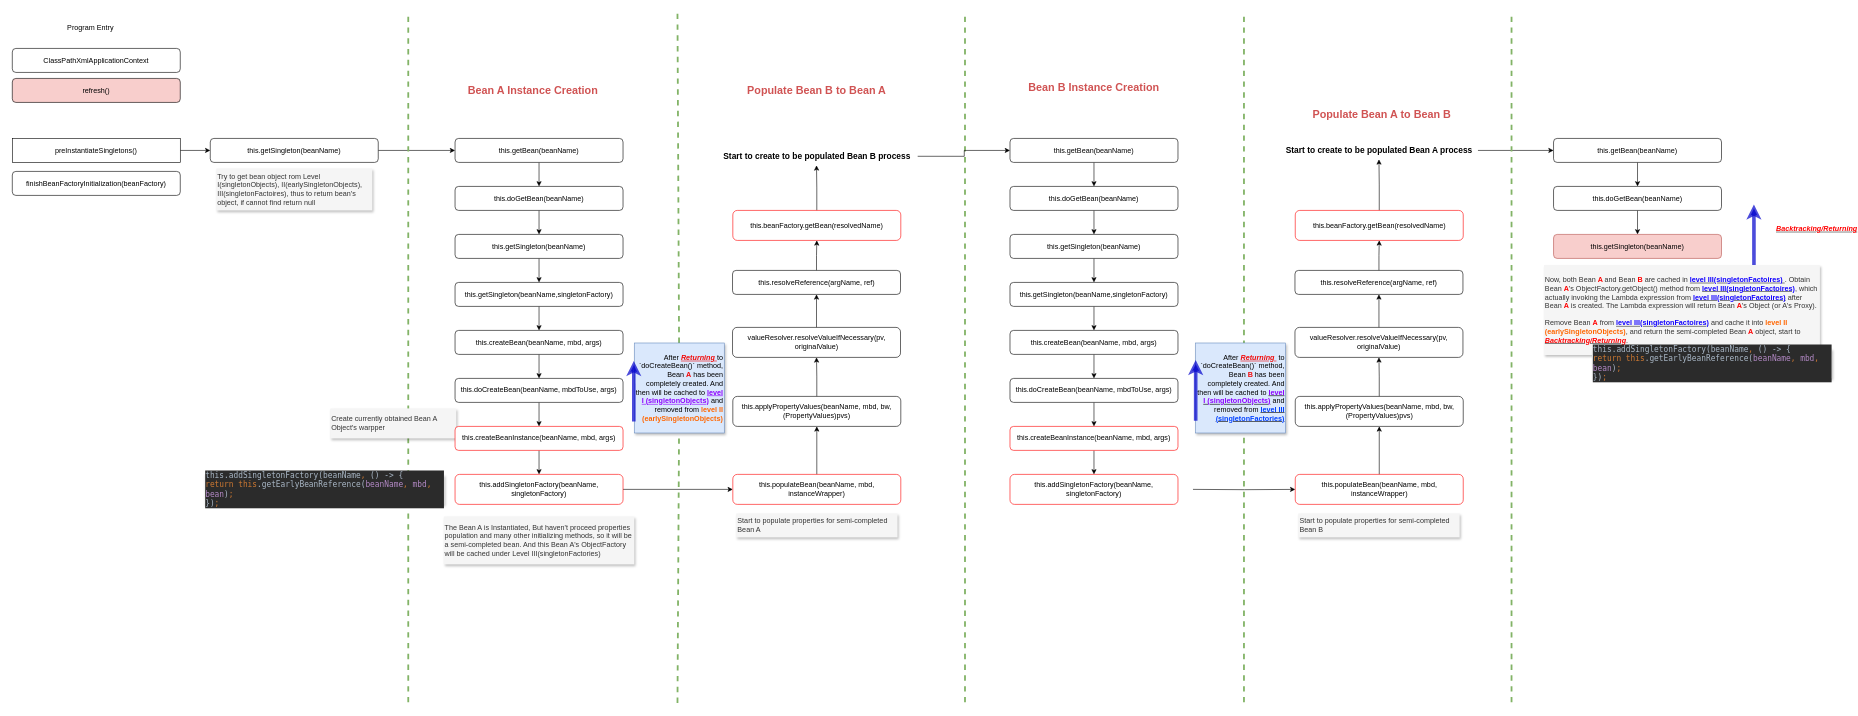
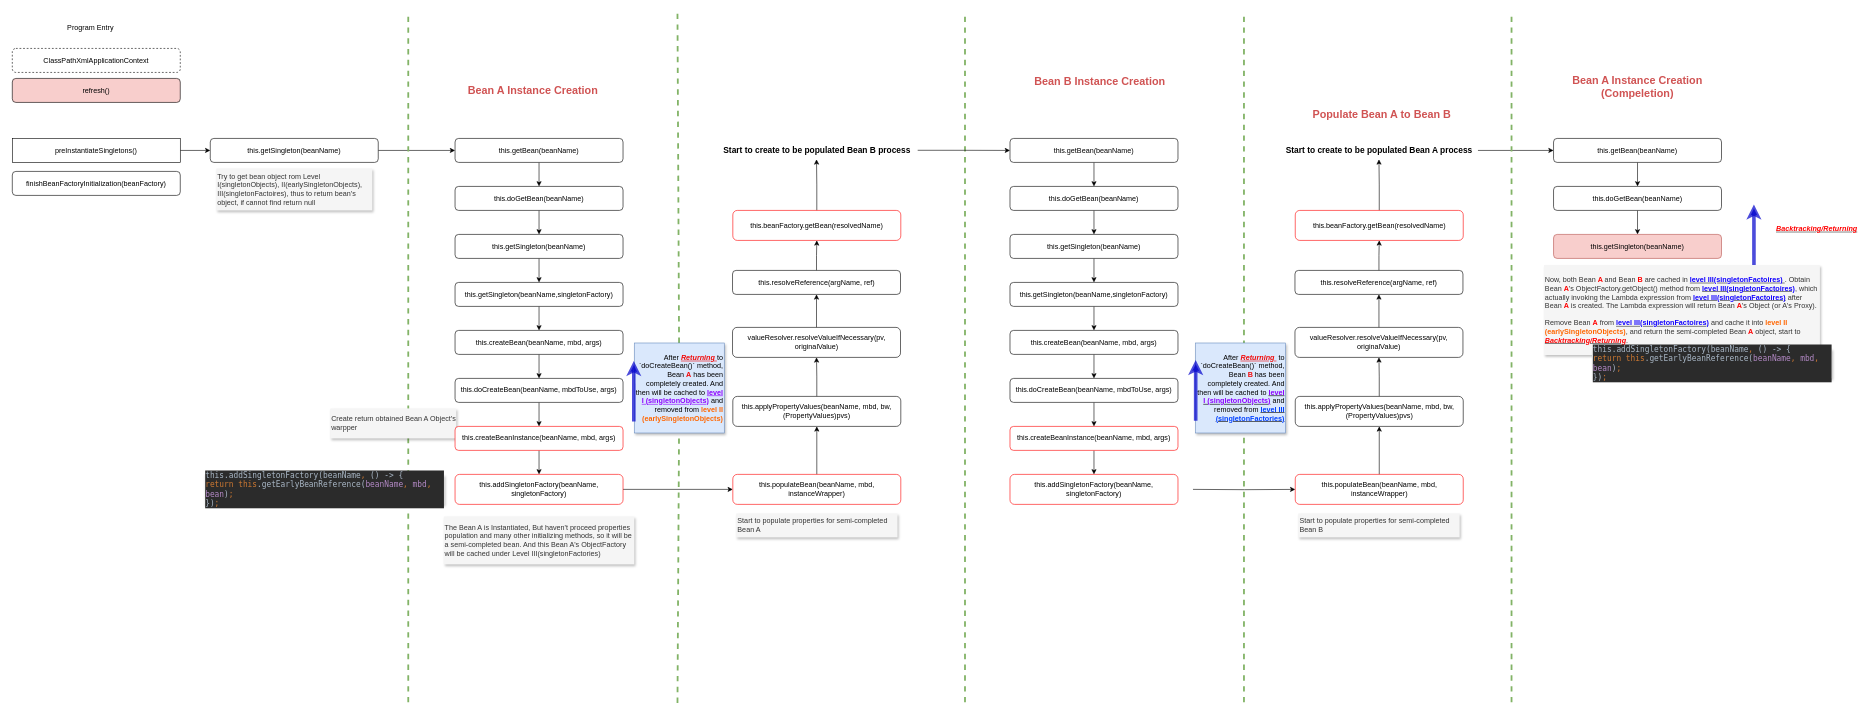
(96, 60) -> (96, 60)
(1094, 87) -> (1100, 81)
none -> (1638, 87)
(817, 90) -> none
(817, 156) -> (817, 150)
(394, 423) -> (394, 423)
